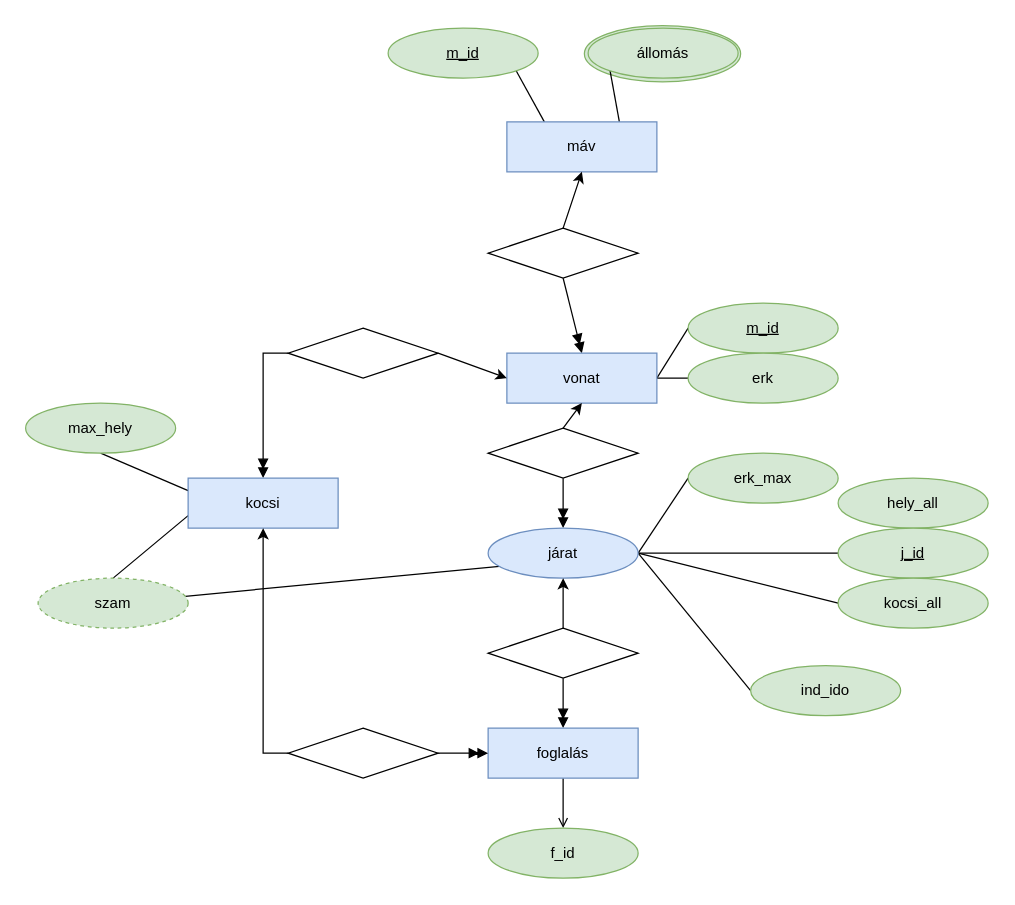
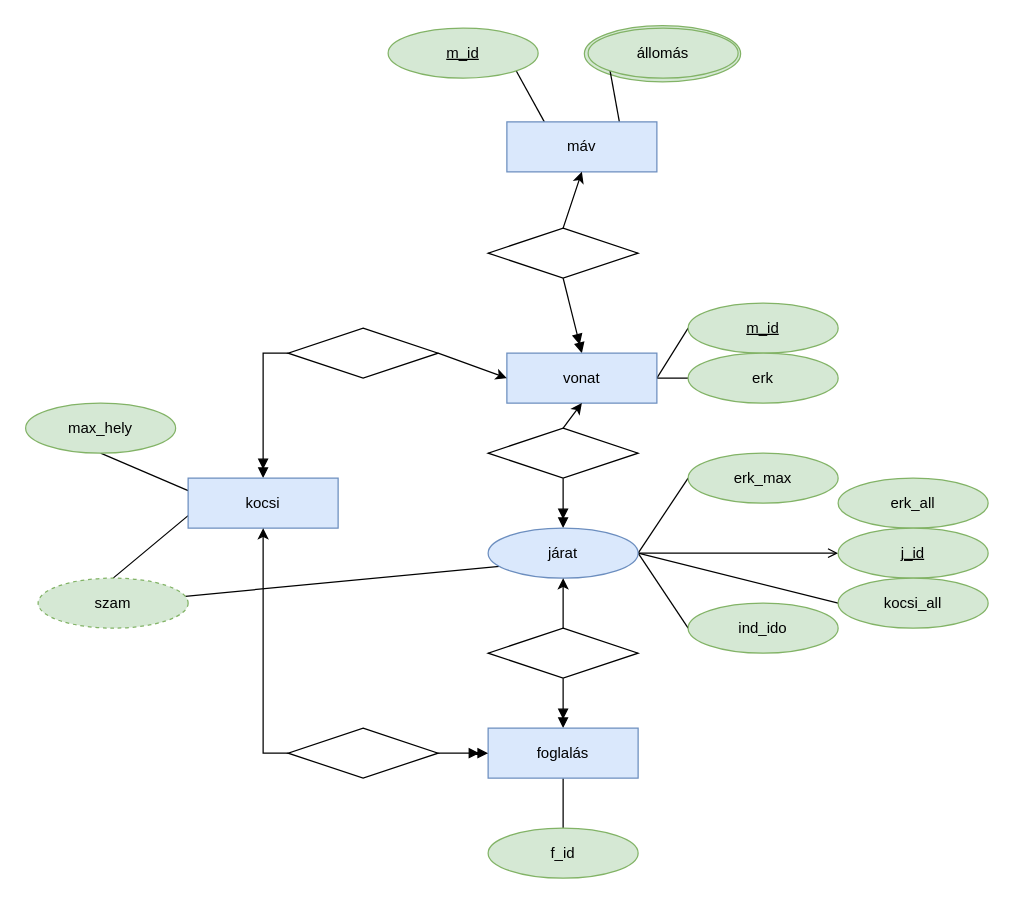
(913, 503) -> (913, 503)
(833, 553) -> (832, 553)
(826, 691) -> (763, 628)
(563, 822) -> (563, 822)
